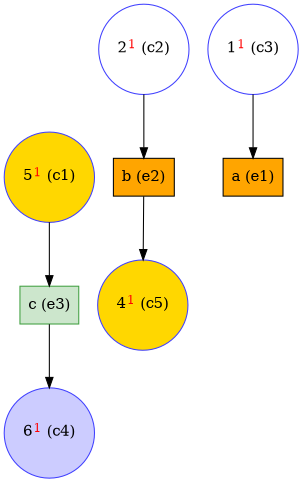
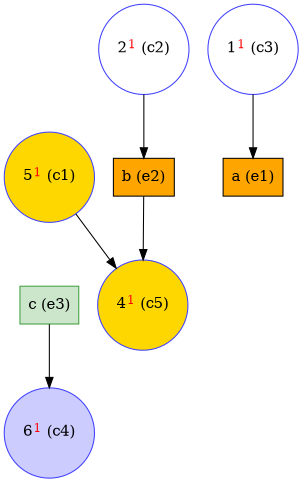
(49, 249) -> (93, 237)
